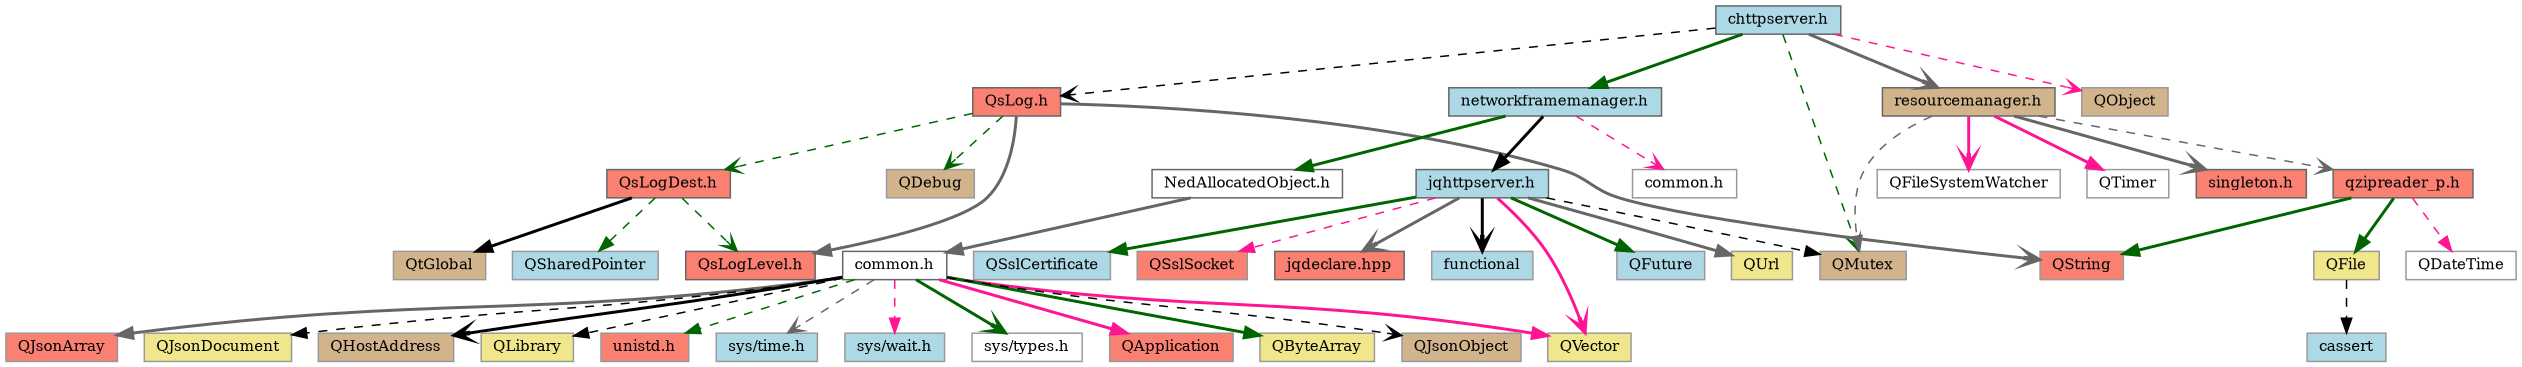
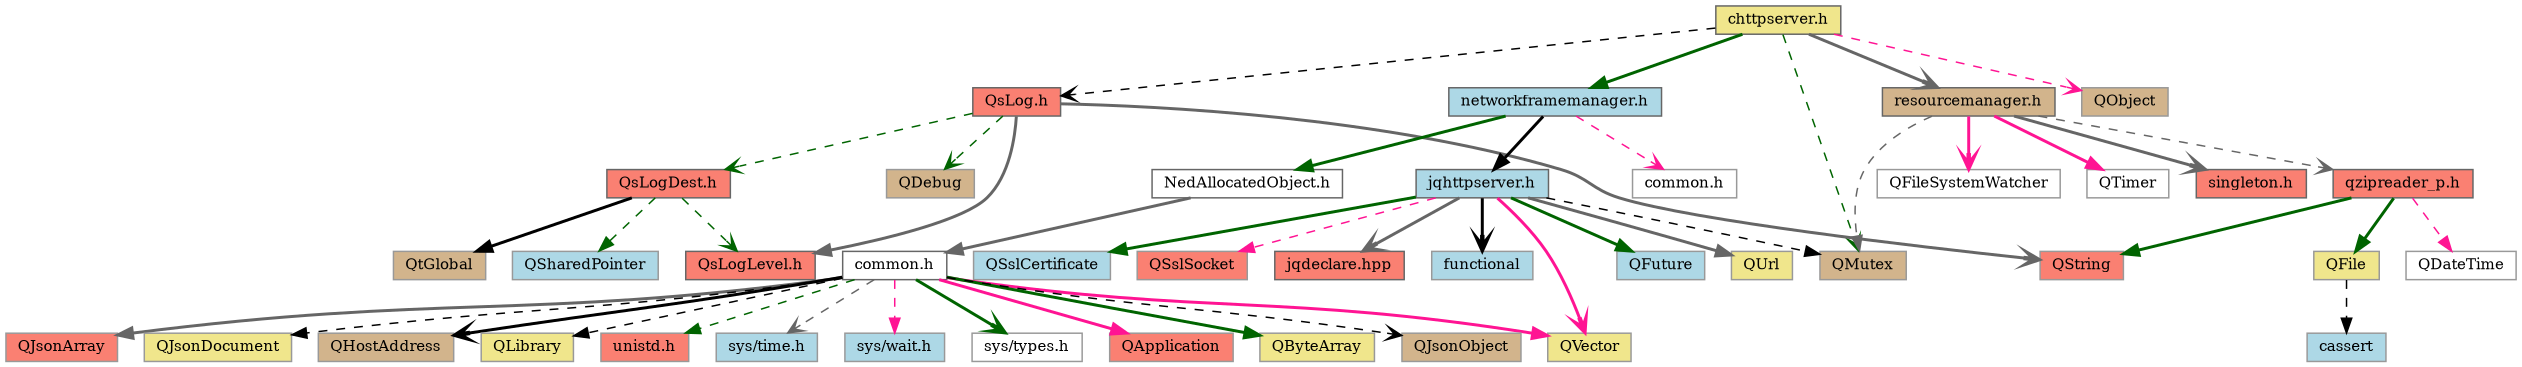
(1778, 20) -> (1778, 20)
